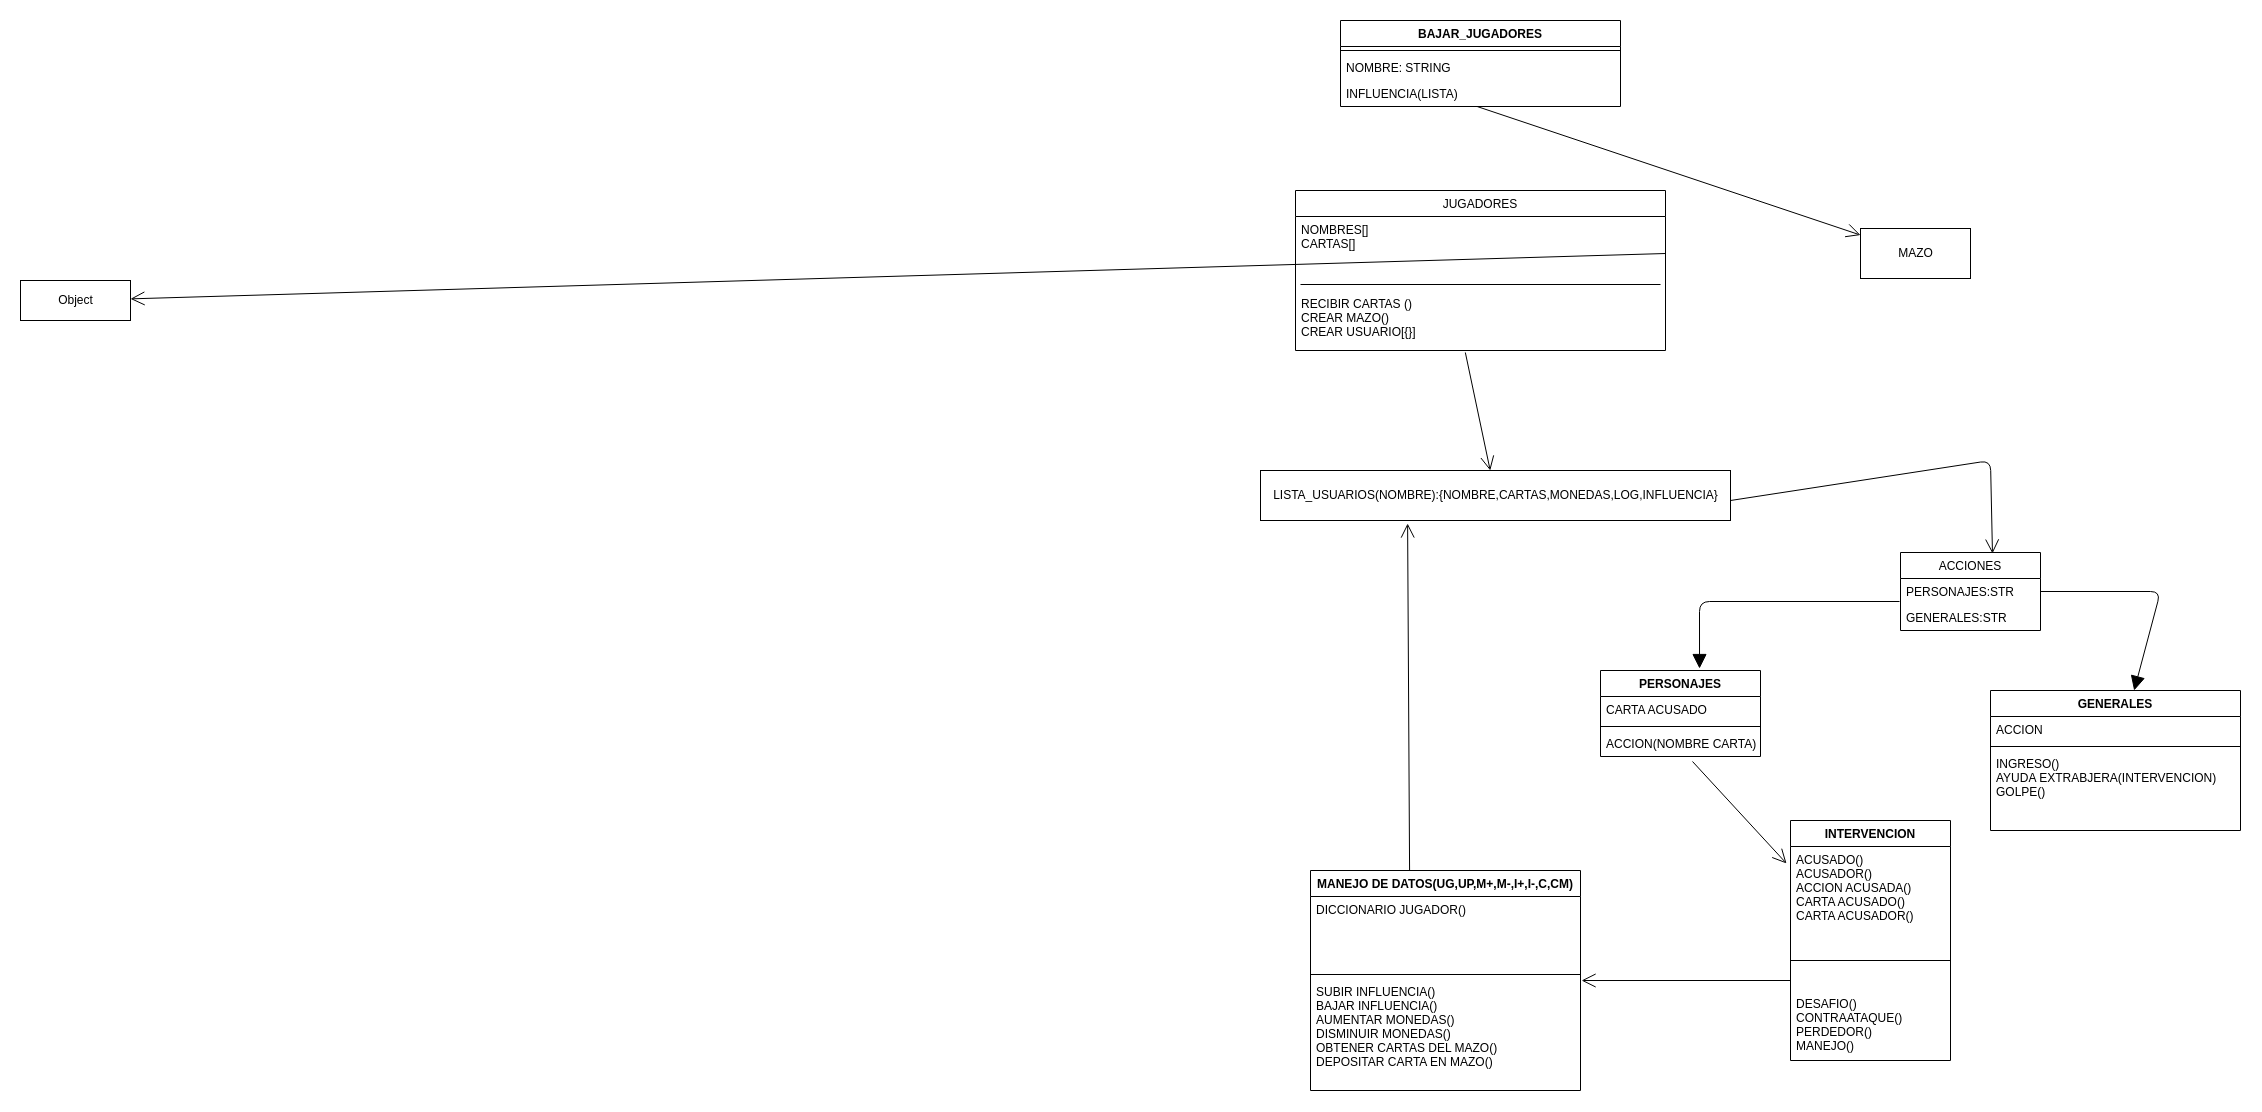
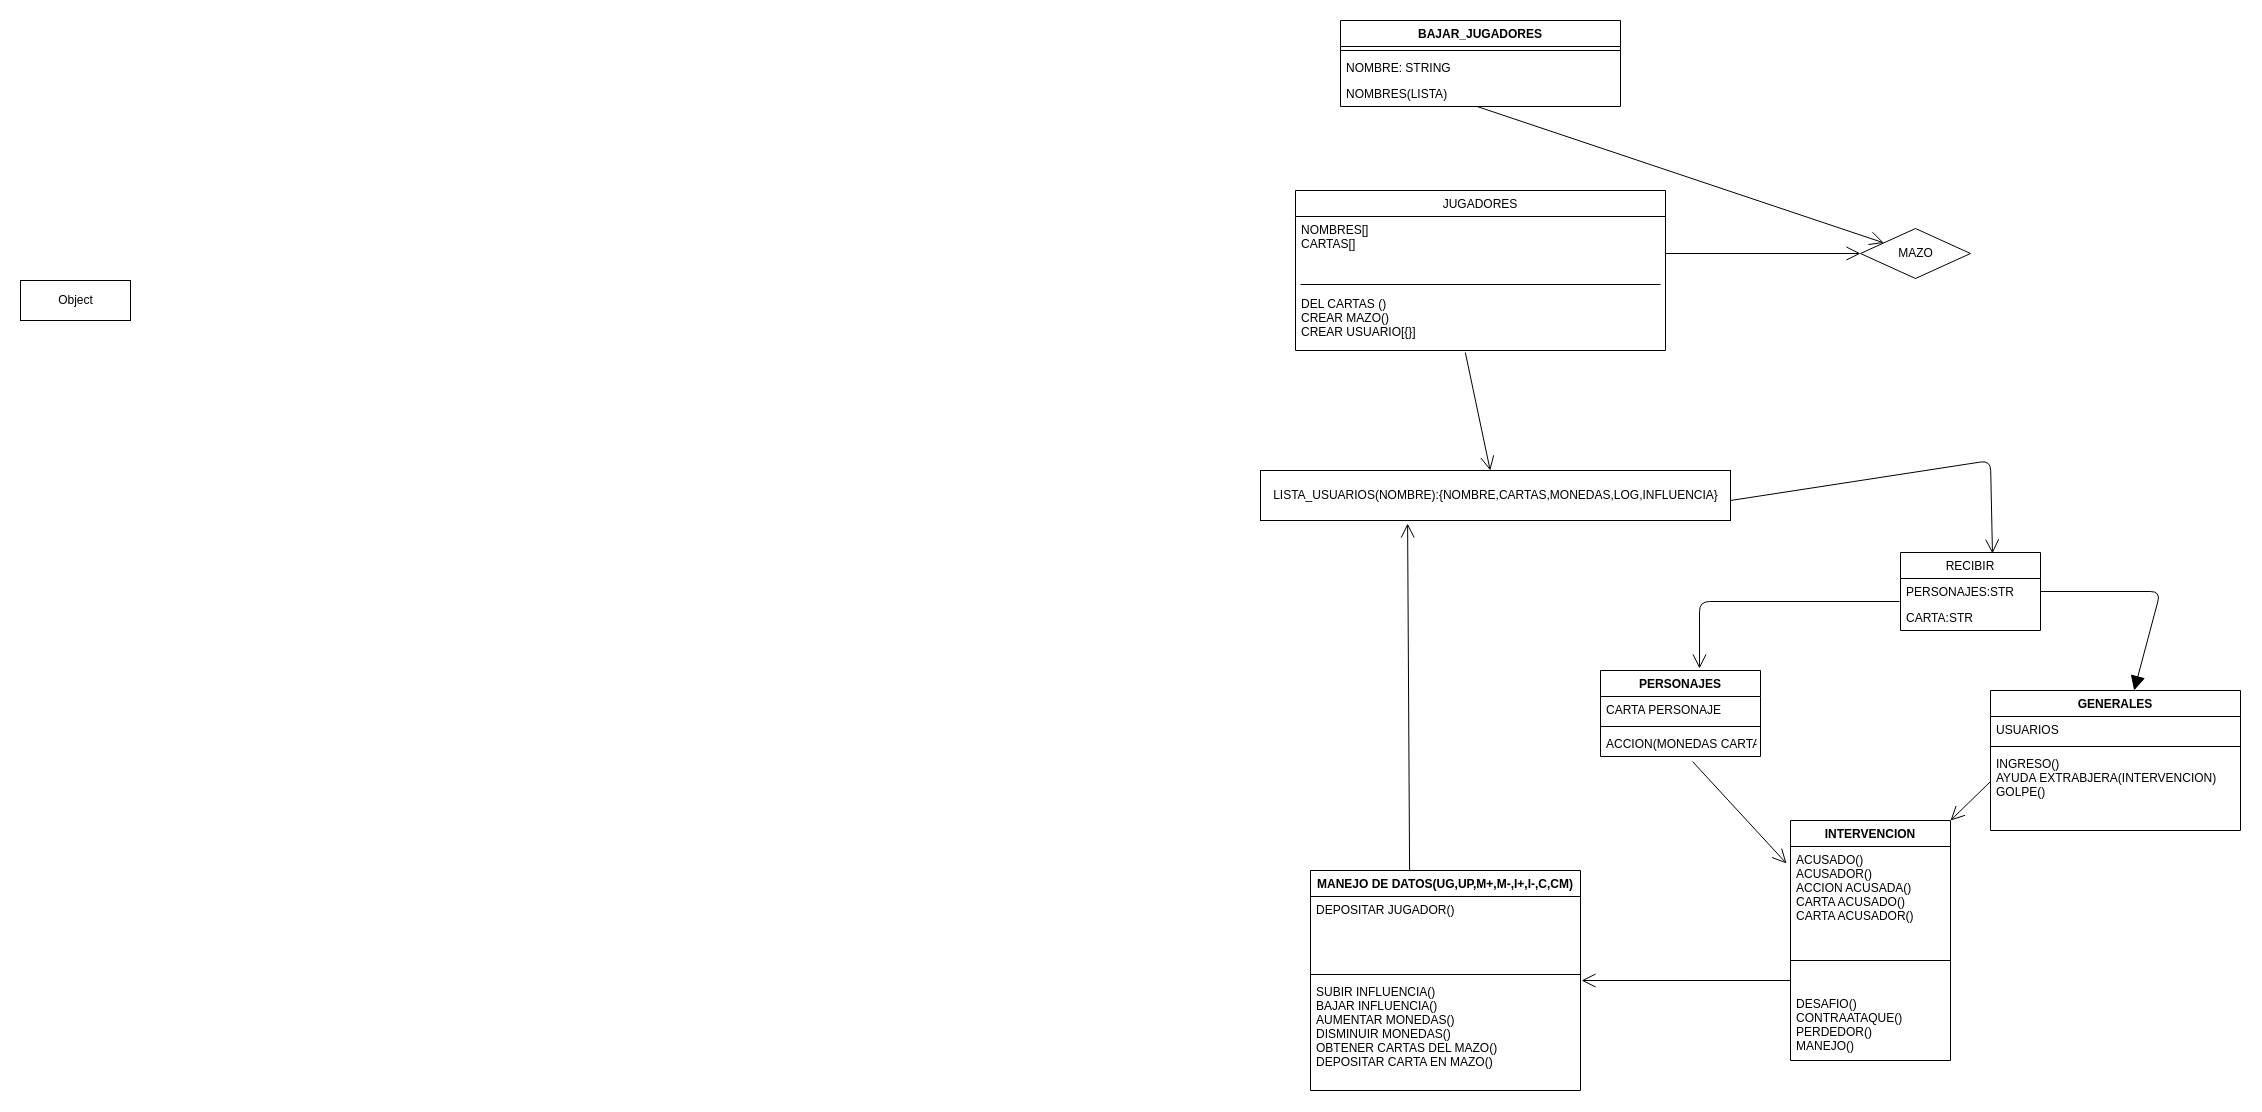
(1403, 94) -> (1393, 94)
(1916, 254) -> (1916, 254)
(900, 276) -> (1762, 254)
(1355, 304) -> (1342, 304)
(1970, 566) -> (1970, 566)
(1948, 618) -> (1935, 618)
(1700, 653) -> (1700, 658)
(1648, 710) -> (1655, 710)
(2016, 730) -> (2023, 730)
(1672, 744) -> (1675, 744)
none -> (1970, 801)
(1385, 910) -> (1378, 910)
